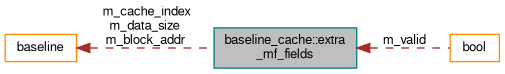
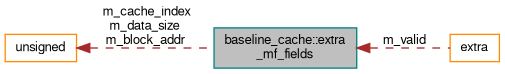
(41, 48) -> (41, 48)
(475, 48) -> (475, 48)
